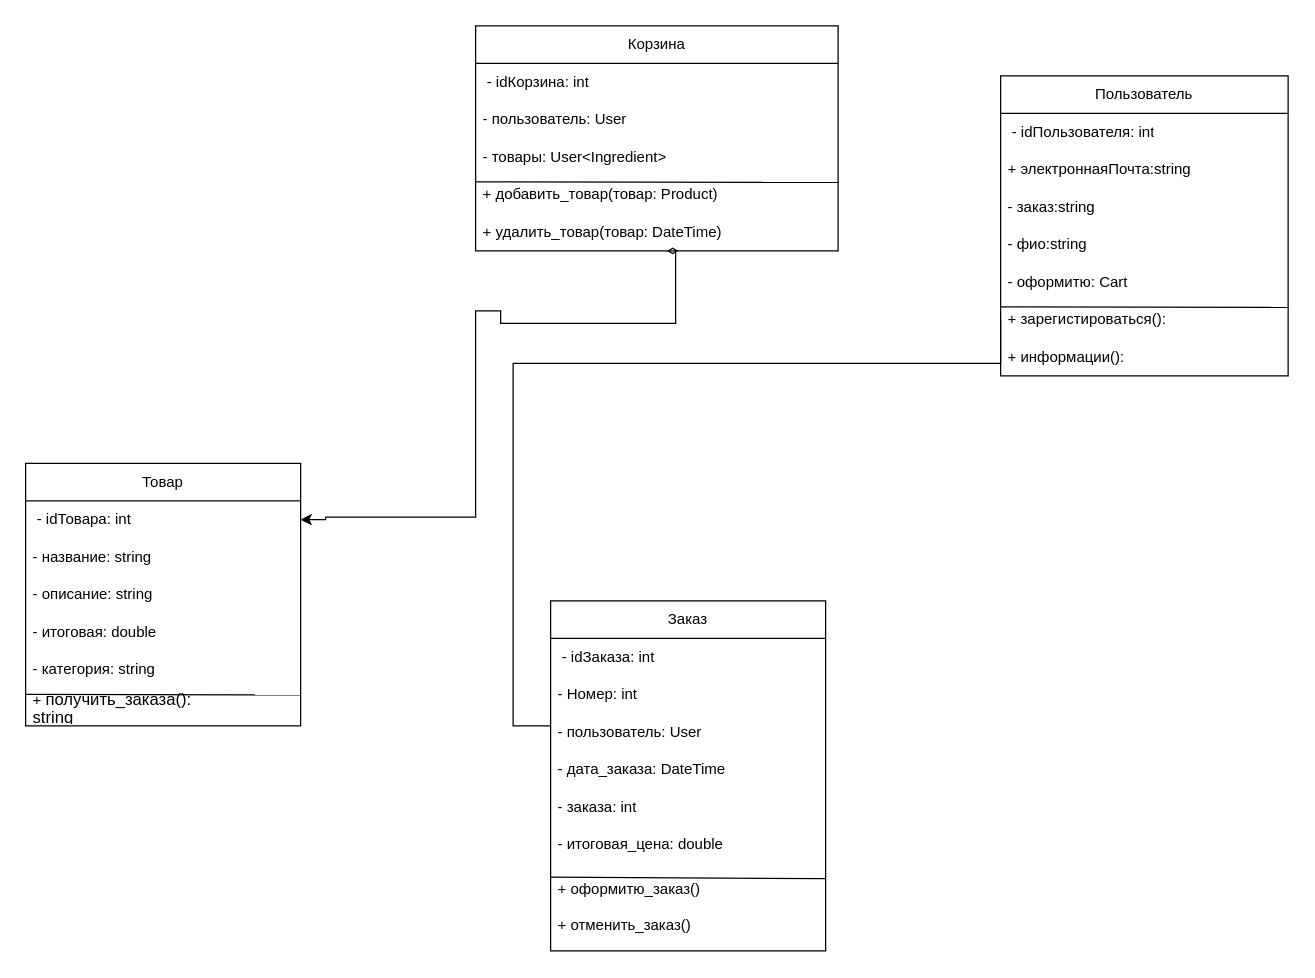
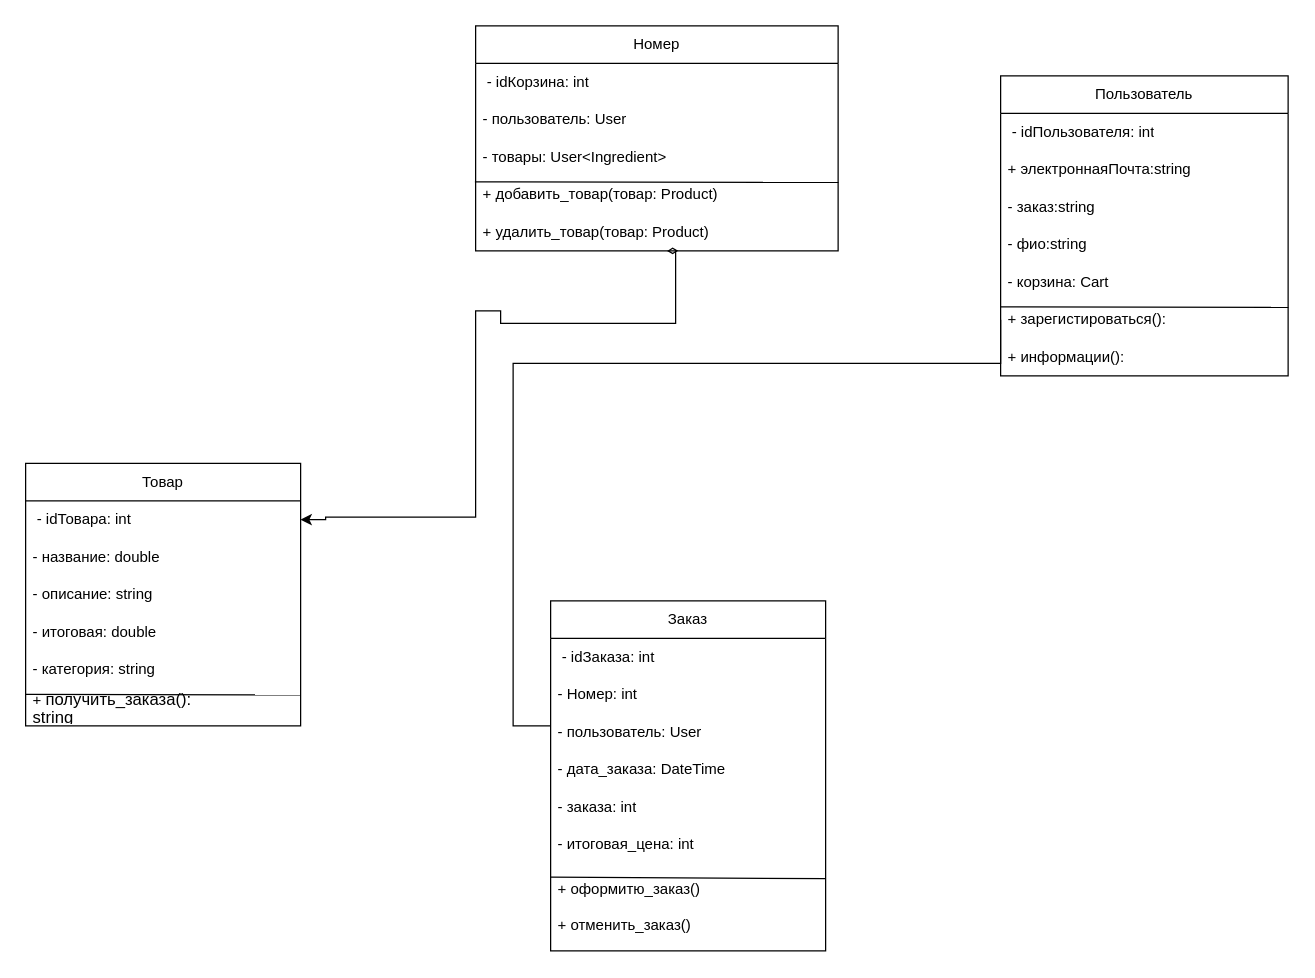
(657, 44) -> (657, 44)
(610, 232) -> (607, 232)
(1069, 282) -> (1065, 282)
(101, 557) -> (101, 557)
(647, 844) -> (634, 844)
